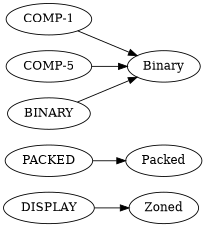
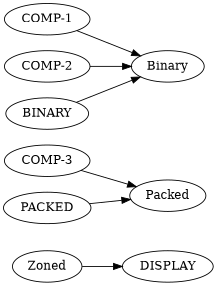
(49, 66) -> (47, 66)
none -> (47, 161)
(107, 208) -> (98, 266)
